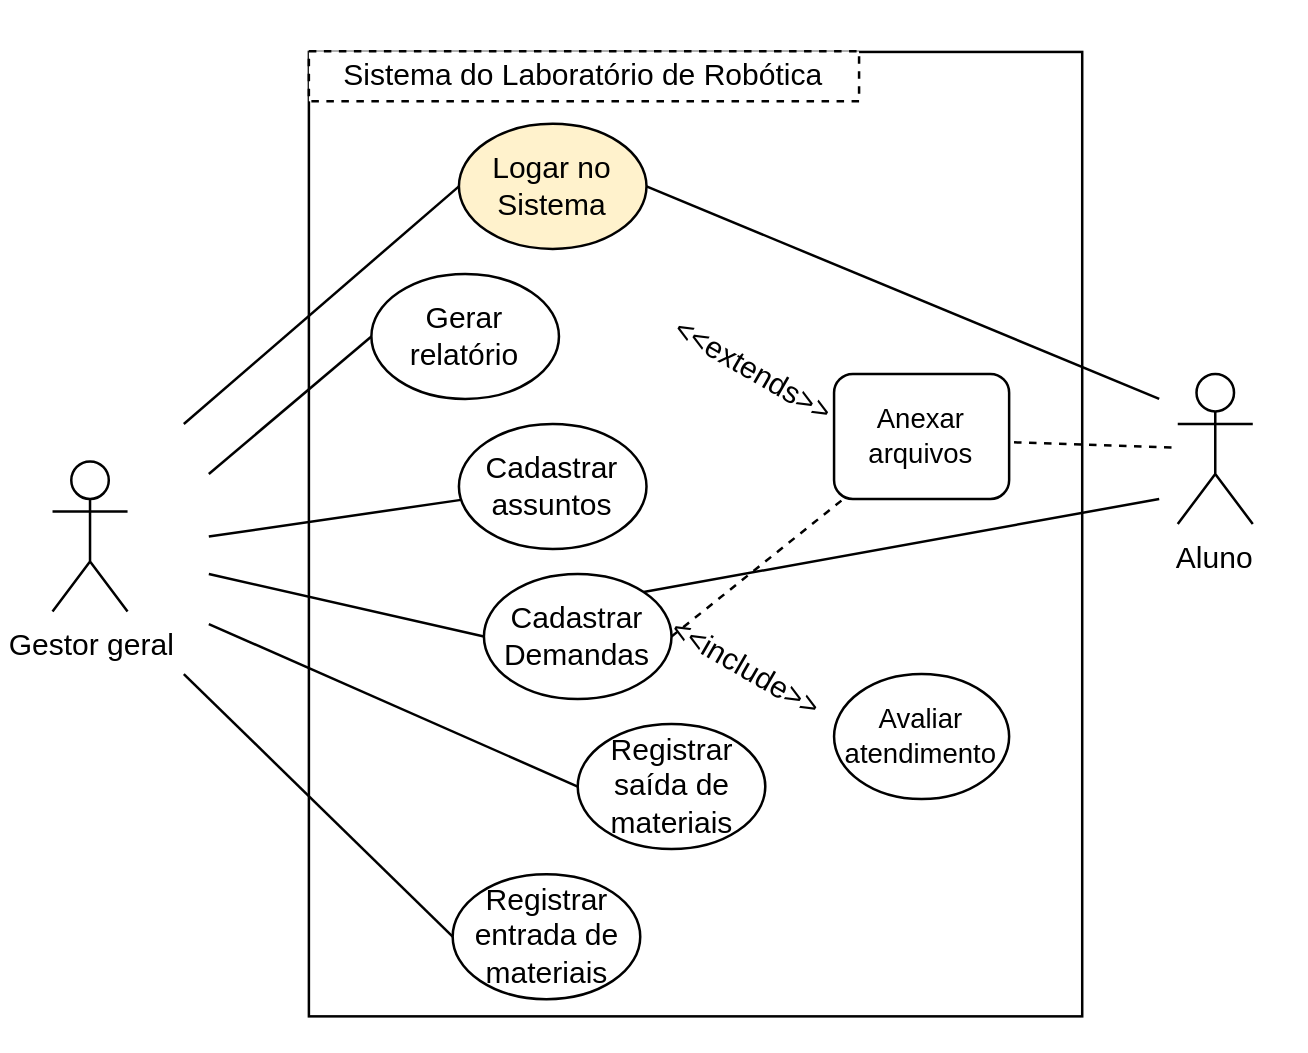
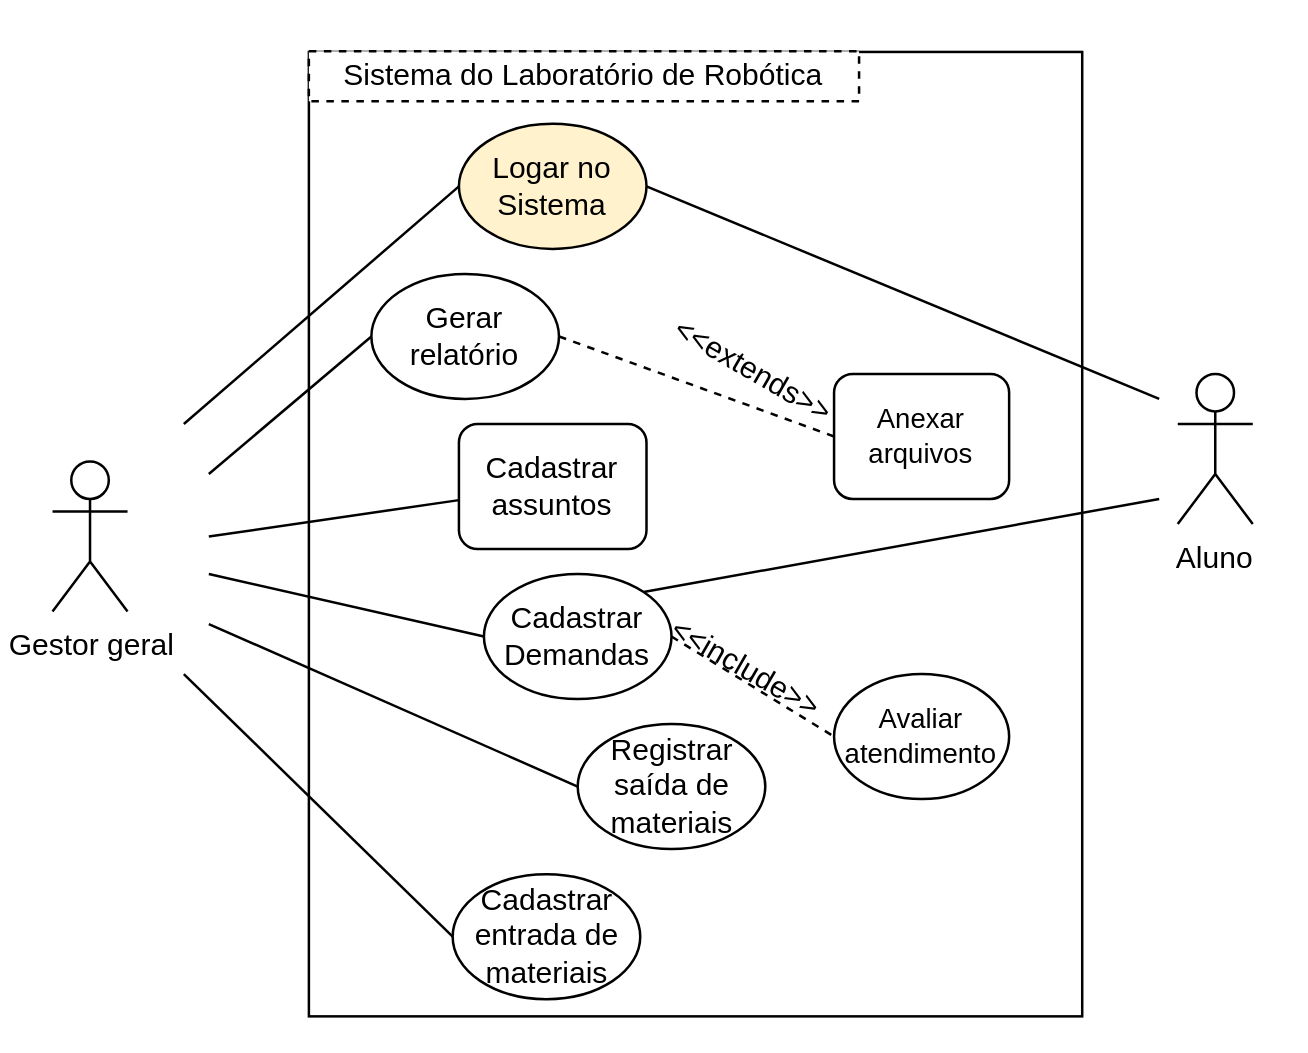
(1092, 445) -> (698, 387)
(553, 486) -> (553, 486)
(801, 533) -> (752, 686)
(548, 936) -> (548, 936)
